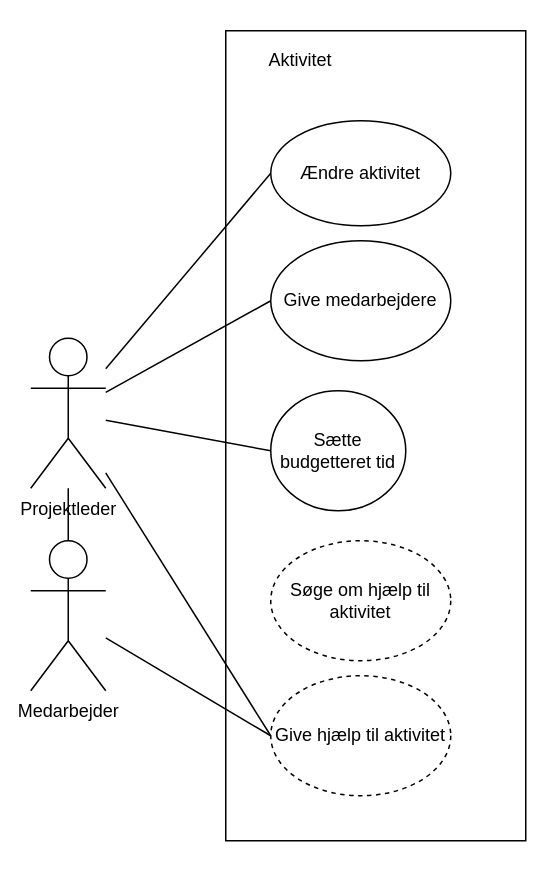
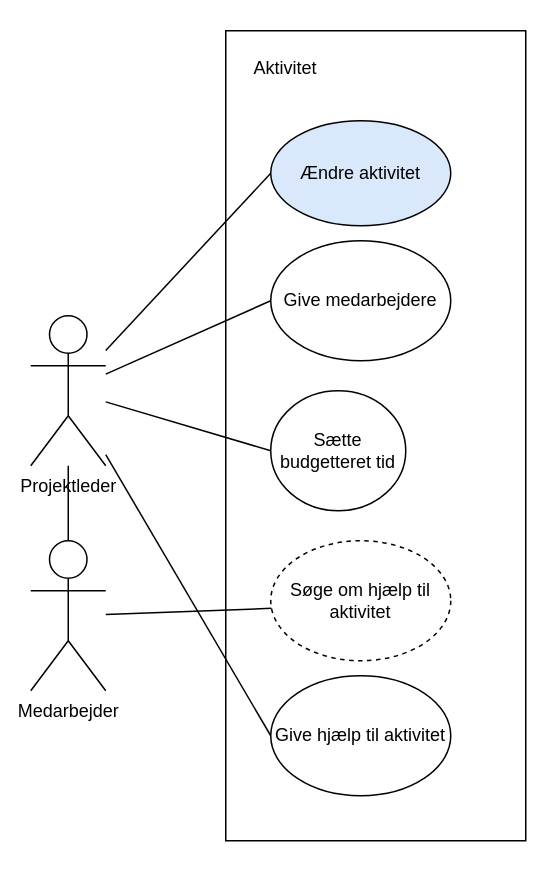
(301, 61) -> (286, 68)
(361, 173) -> (361, 173)
(68, 413) -> (68, 391)
none -> (148, 613)
(188, 687) -> none
(361, 736) -> (361, 736)
